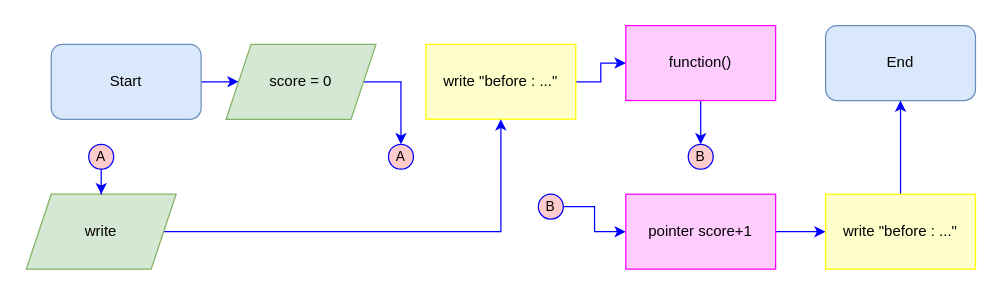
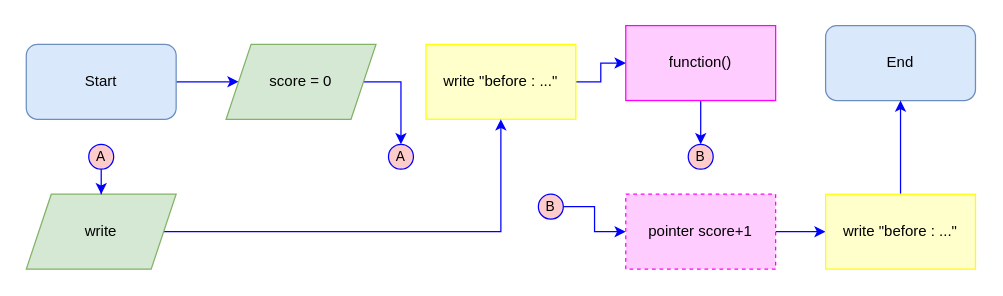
(126, 82) -> (101, 82)
(701, 232) -> (701, 232)
